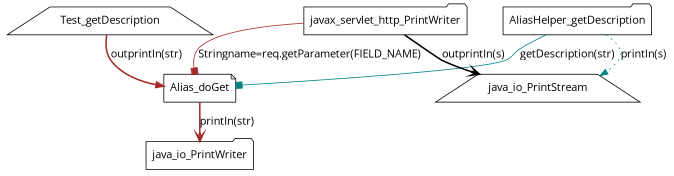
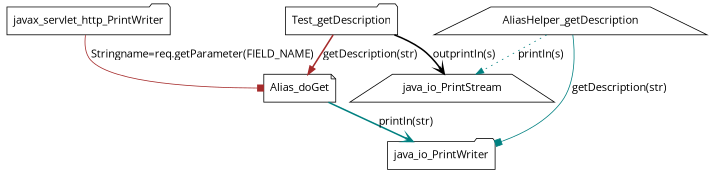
(110, 21) -> (342, 21)
(577, 21) -> (571, 21)
(147, 55) -> (371, 55)
(436, 57) -> (420, 48)
(399, 74) -> (561, 103)
(200, 118) -> (367, 120)
